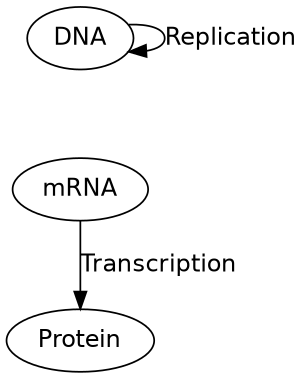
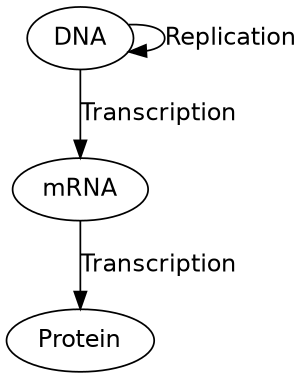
none -> (80, 105)
